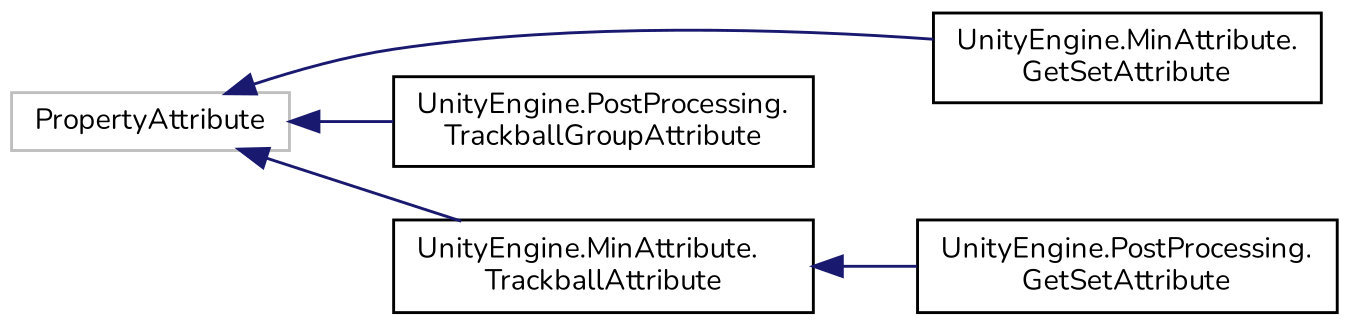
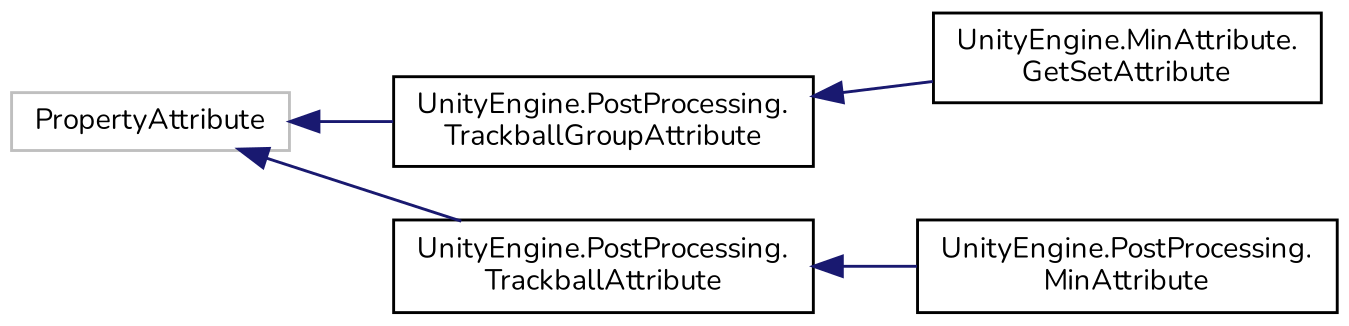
(591, 32) -> (888, 87)
(603, 266) -> (603, 266)
(1127, 266) -> (1127, 266)
